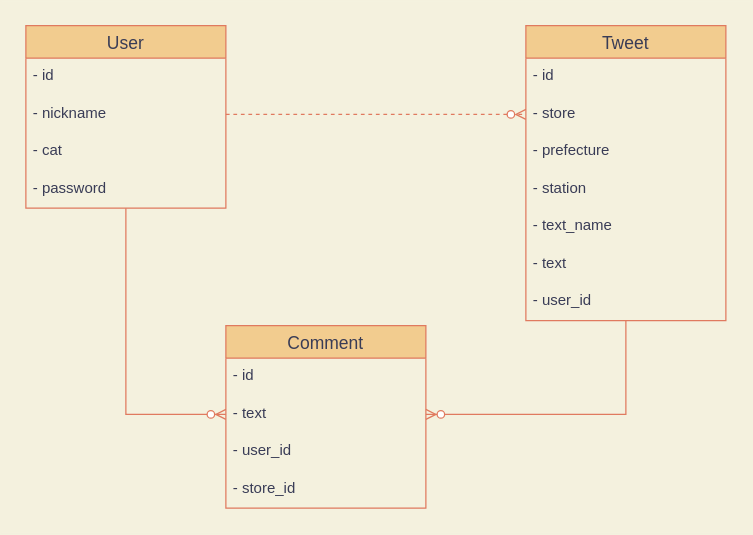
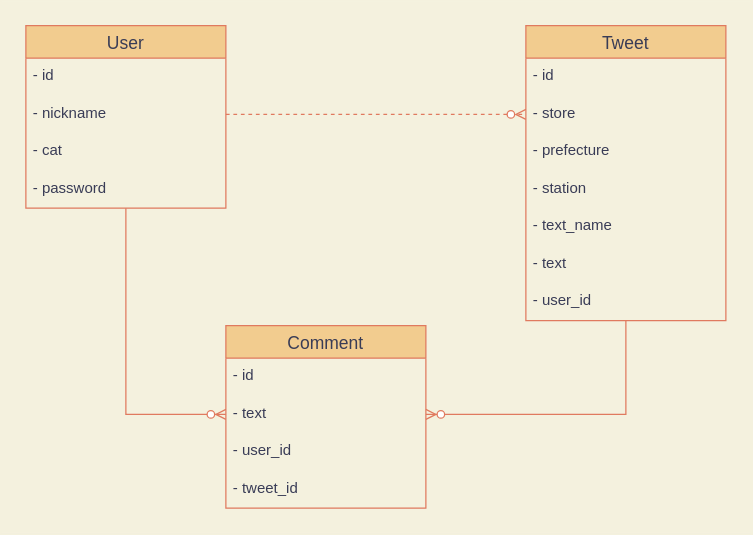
(271, 488) -> (271, 488)
